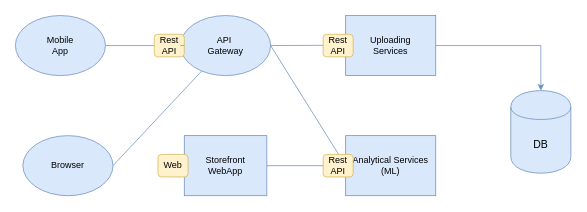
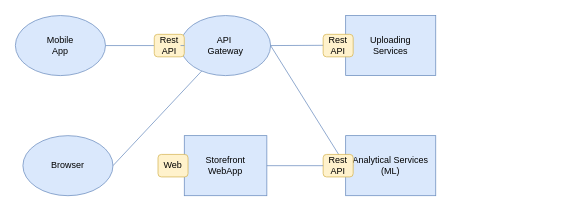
(507, 45) -> none
(540, 132) -> none
